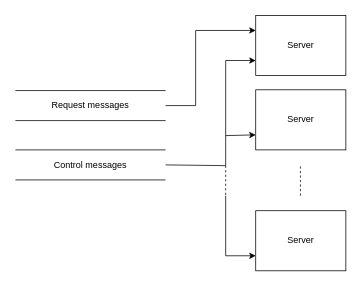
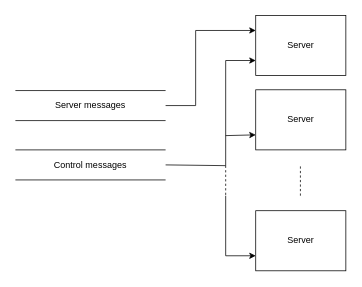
(90, 105) -> (90, 105)
